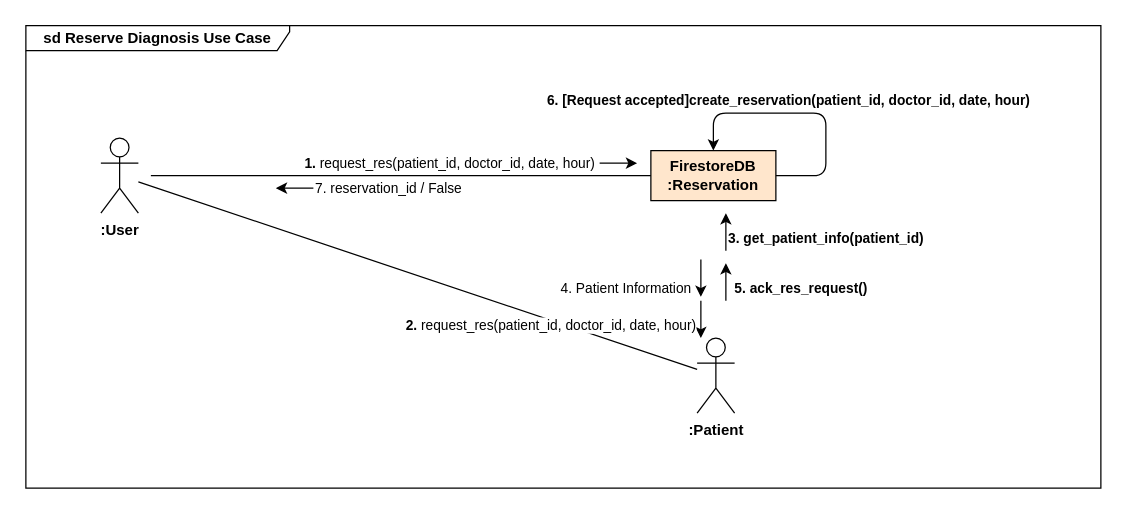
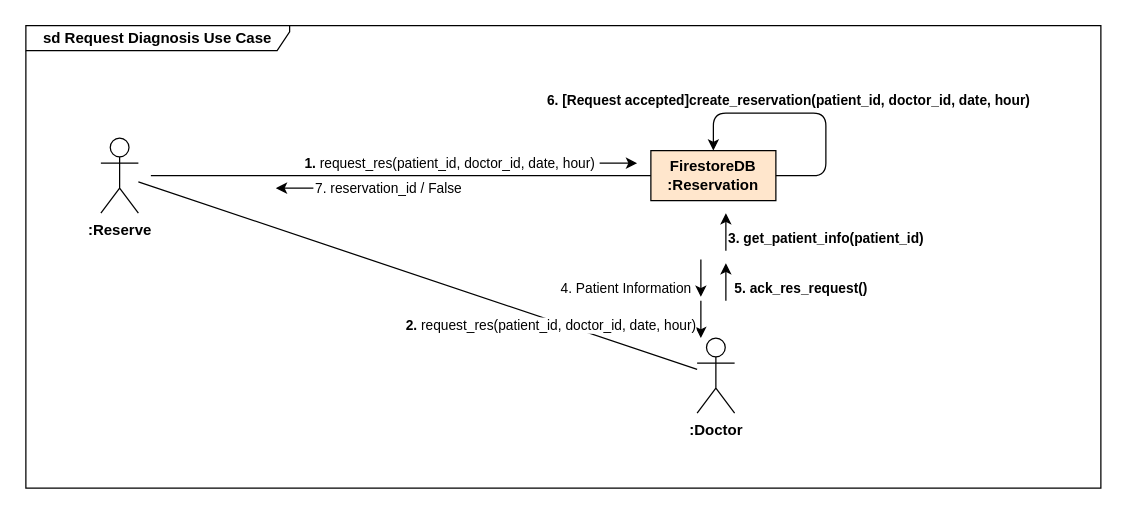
(158, 38) -> (158, 38)
(120, 231) -> (120, 231)
(716, 431) -> (716, 431)
